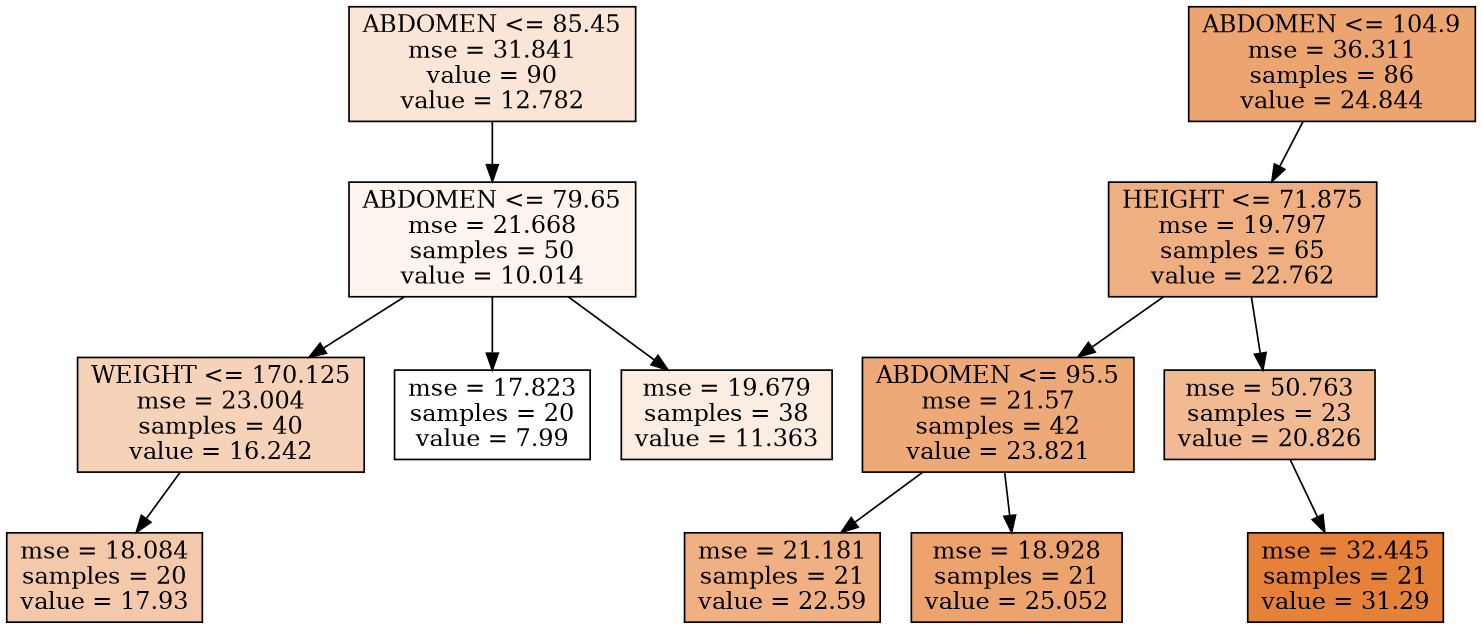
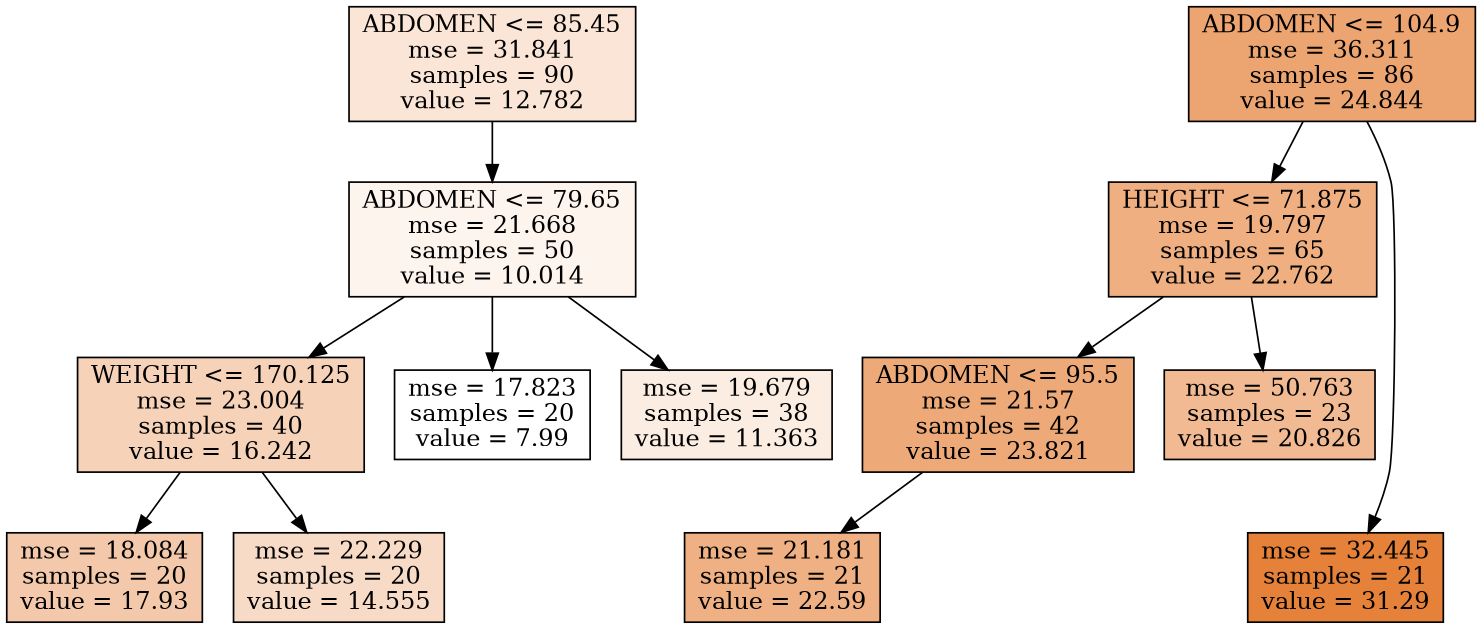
(492, 64) -> (492, 64)
(1304, 488) -> (1395, 318)
none -> (339, 577)
(1017, 577) -> none
